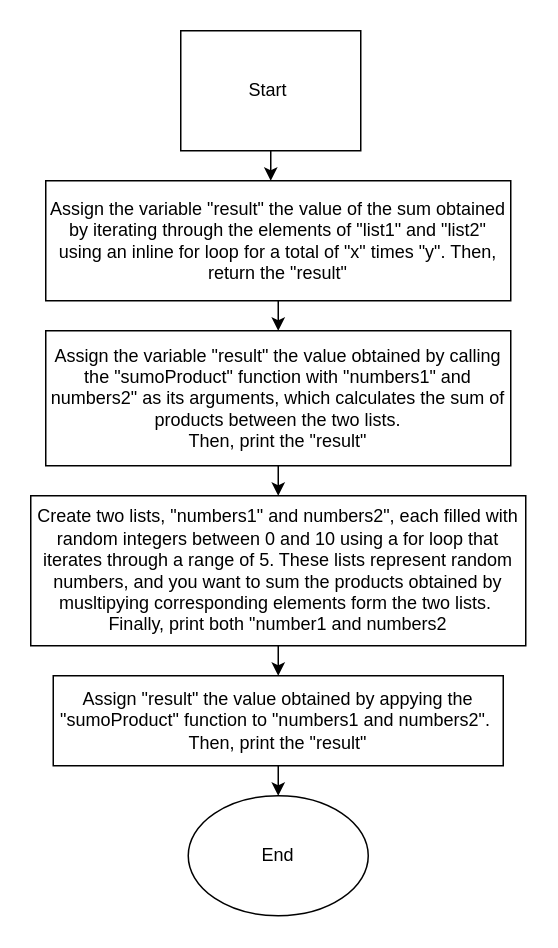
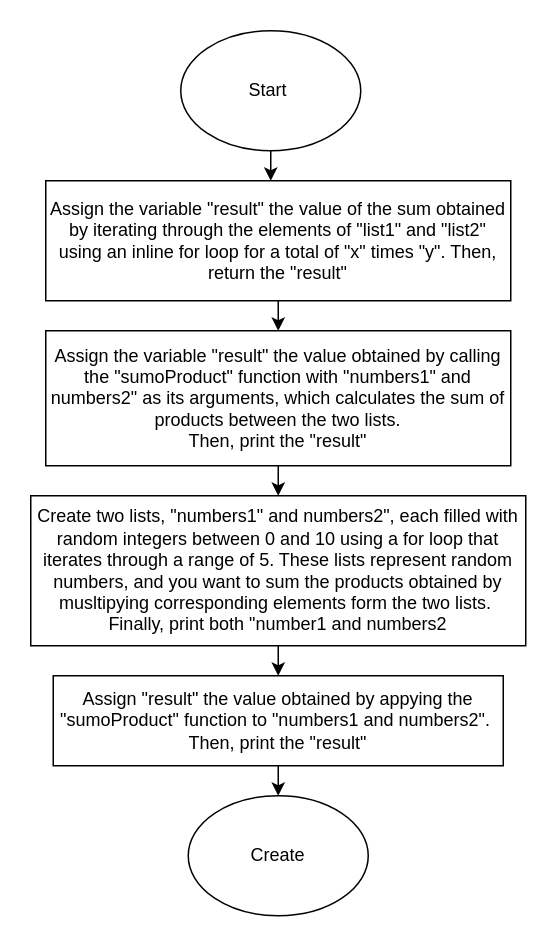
(271, 91) -> (271, 91)
(278, 856) -> (278, 856)
